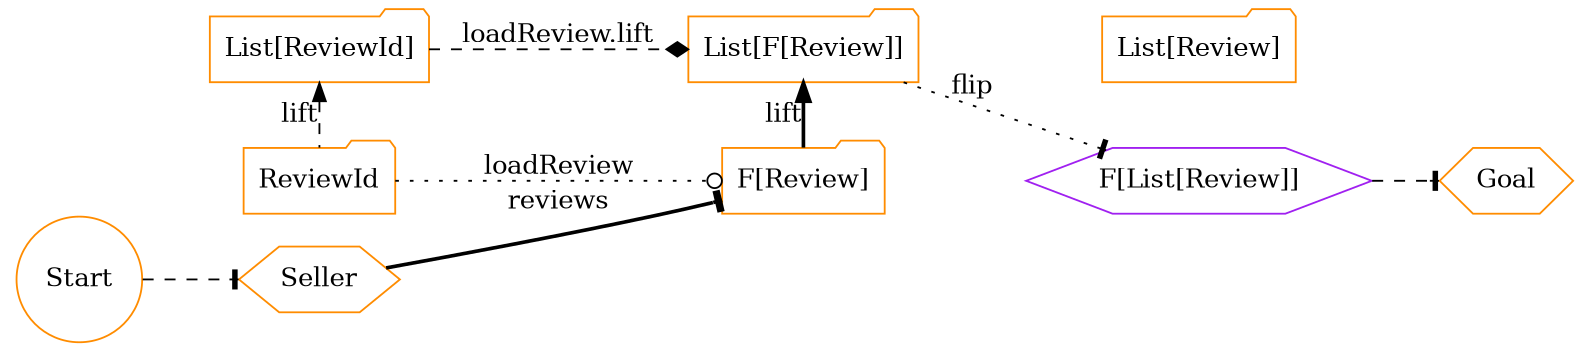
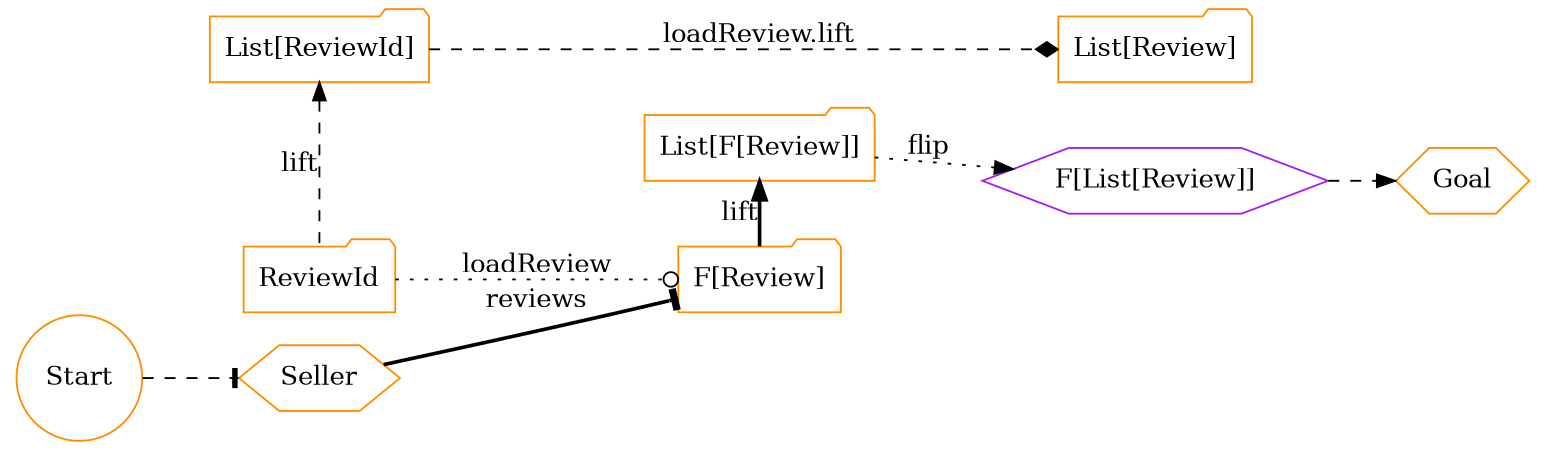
(548, 49) -> (733, 49)
(1000, 115) -> (935, 162)
(1401, 181) -> (1352, 181)
